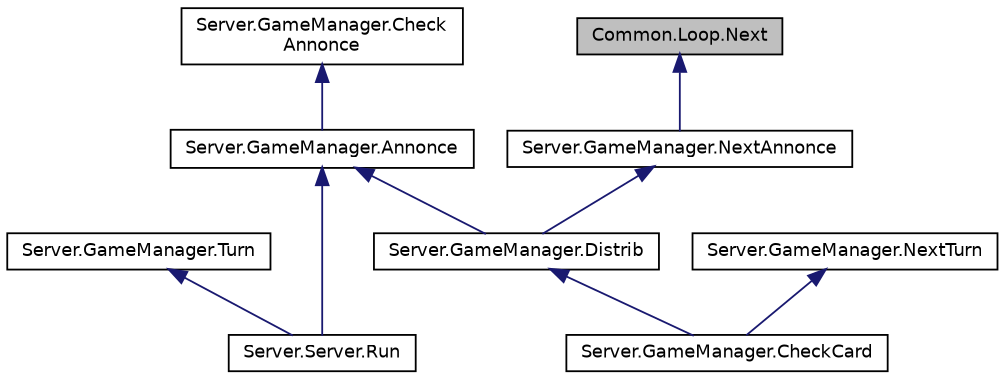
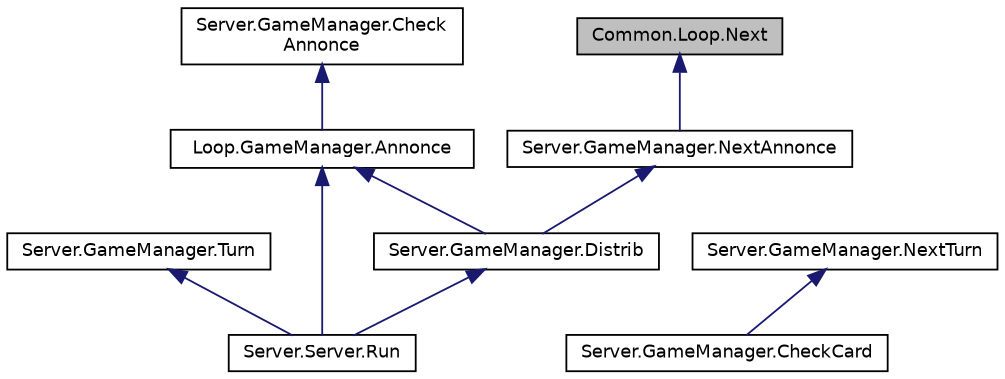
(322, 149) -> (322, 149)
(630, 306) -> (411, 306)
